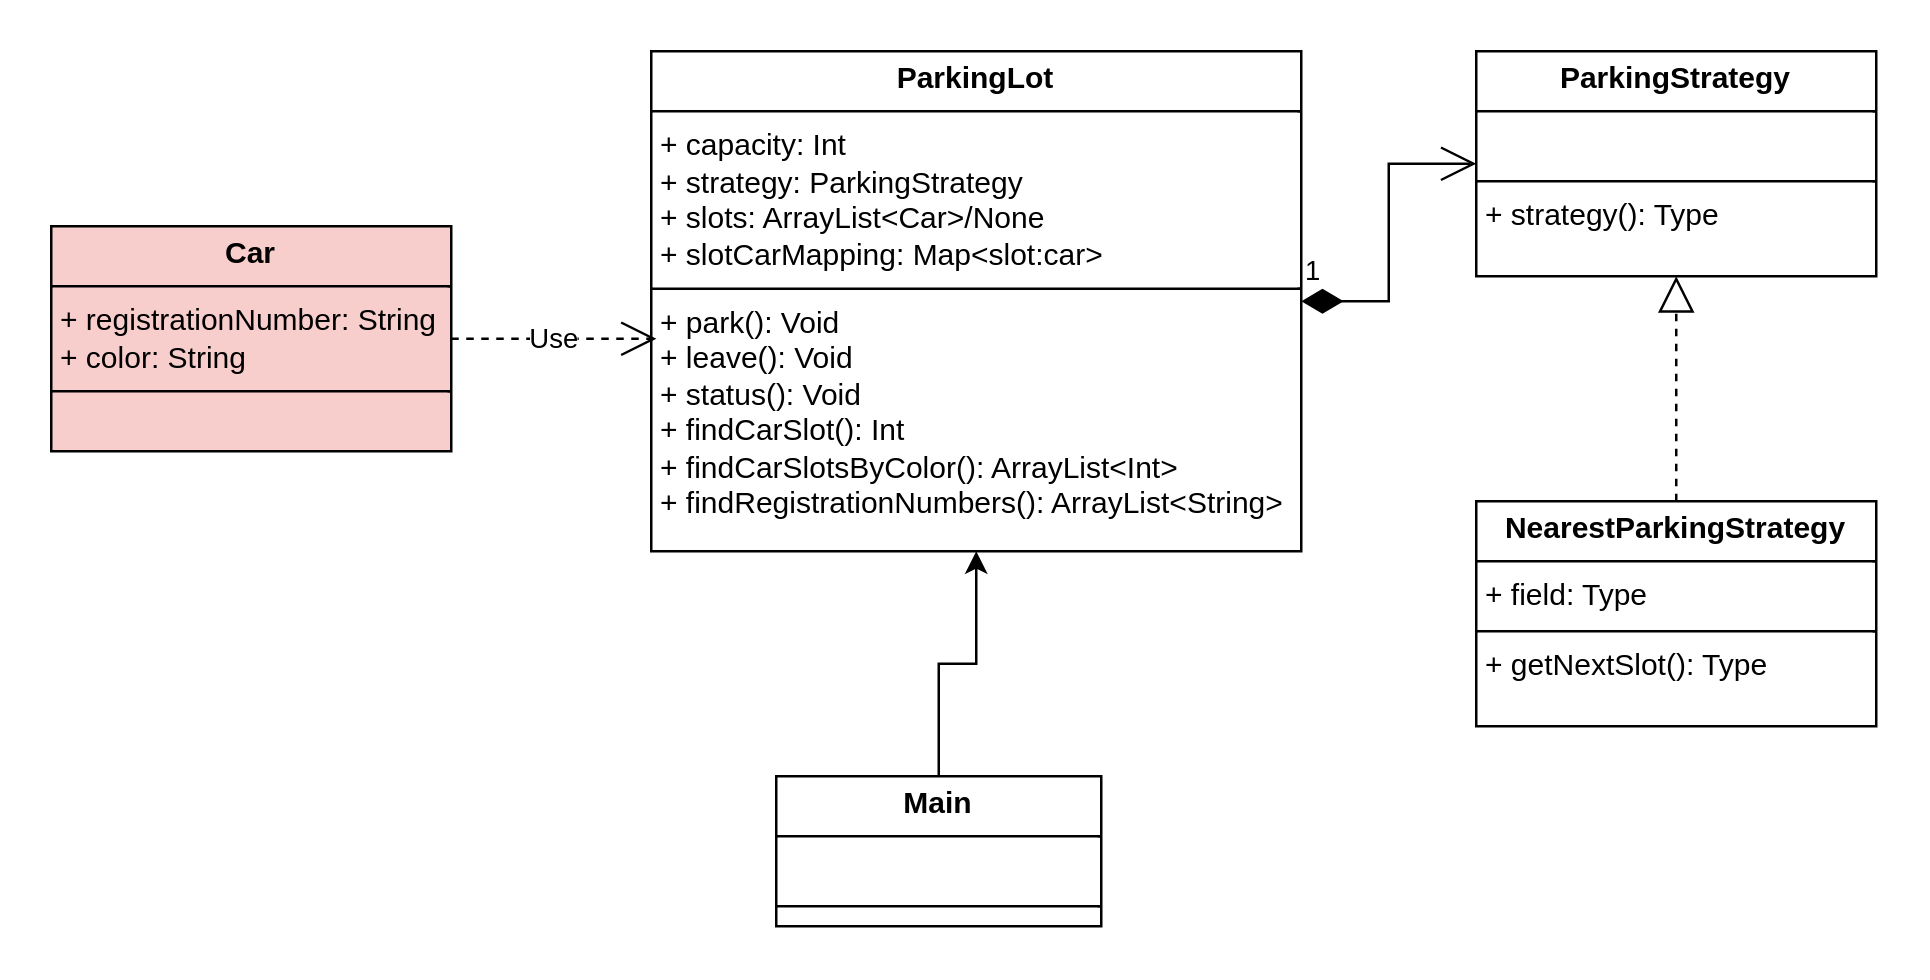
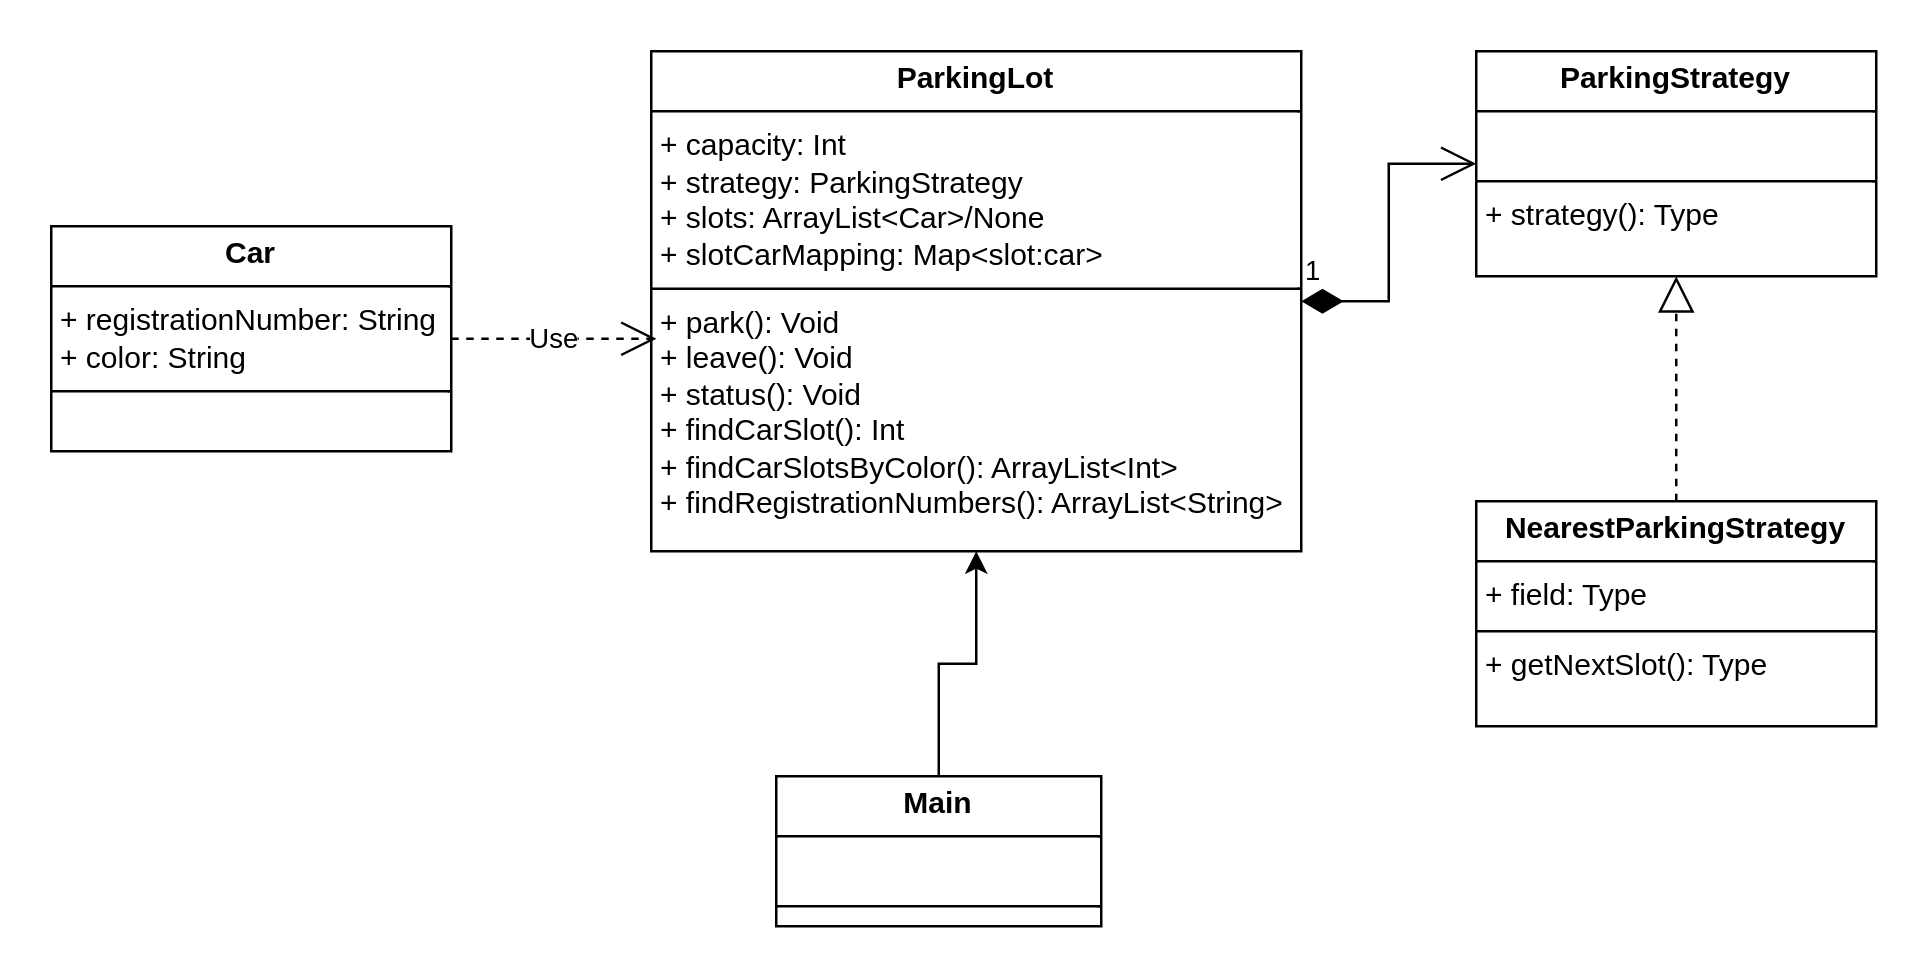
(251, 339) -> (251, 339)
